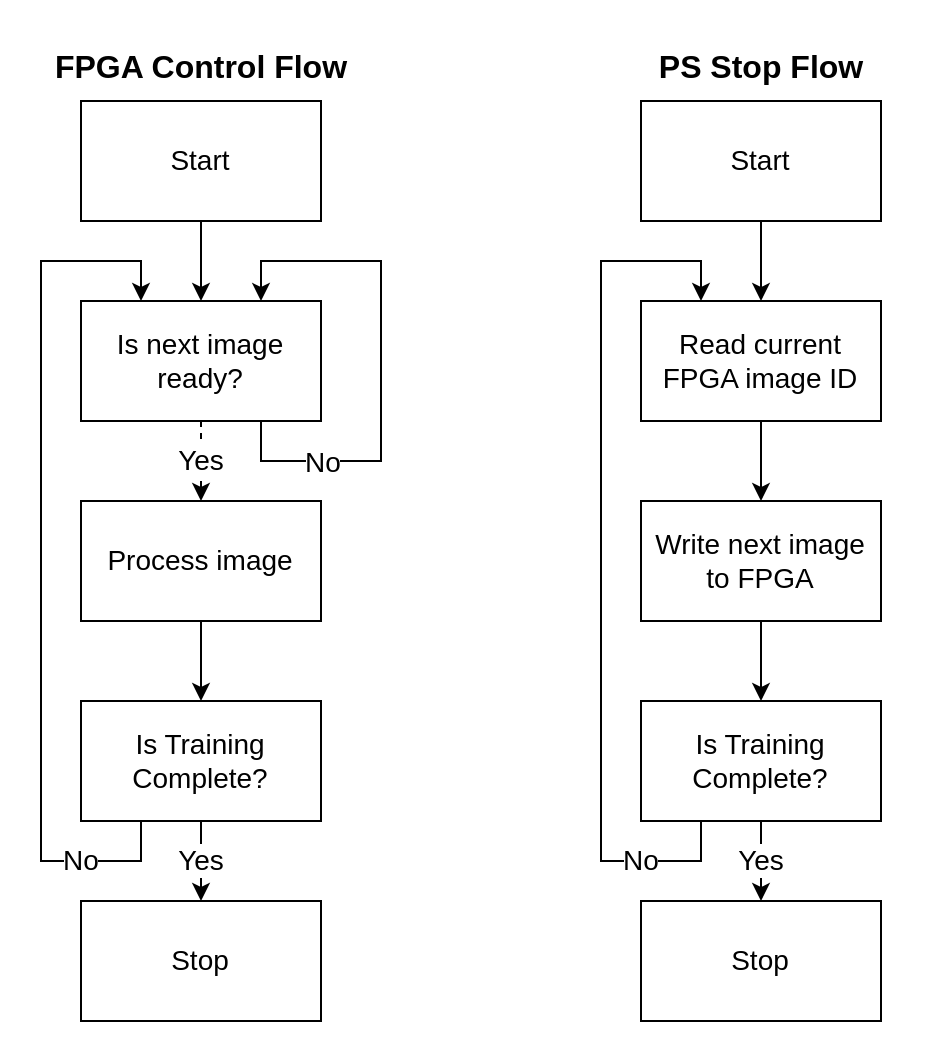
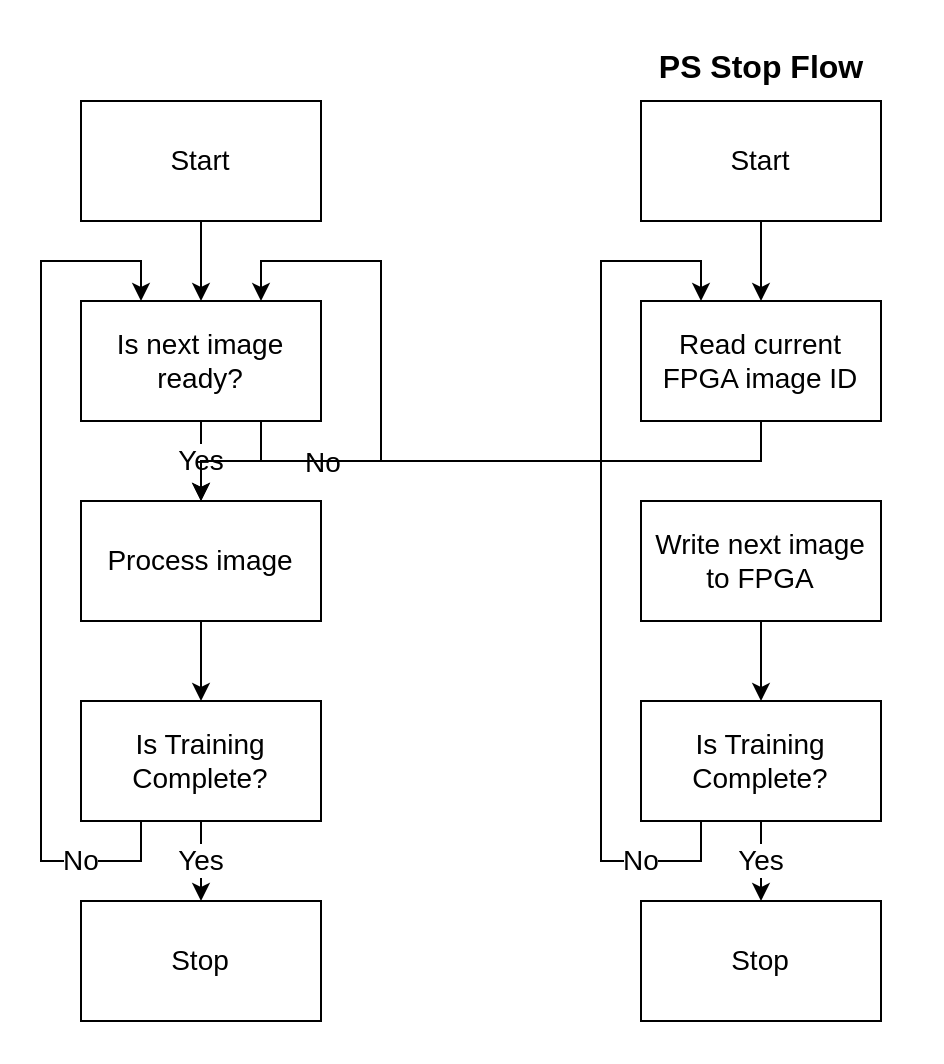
(201, 61) -> none
(201, 434) -> (201, 434)
(761, 473) -> (574, 461)
